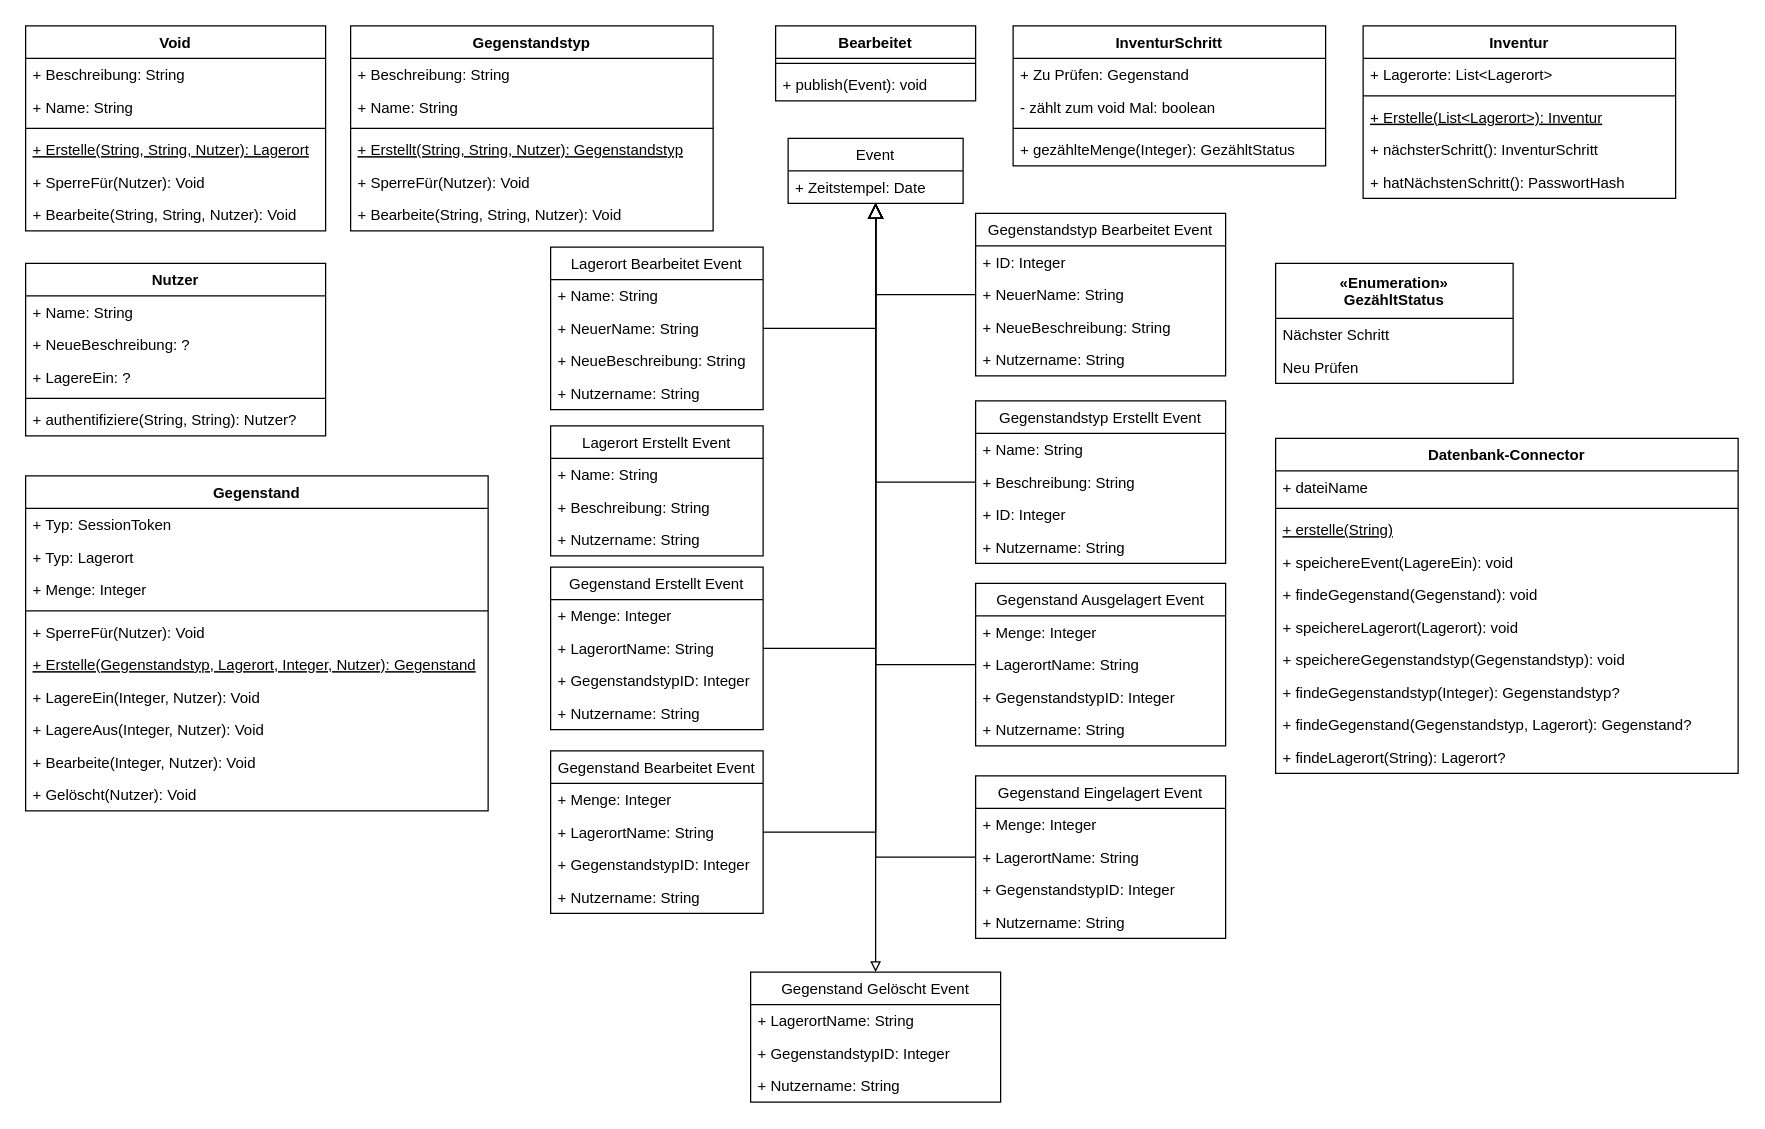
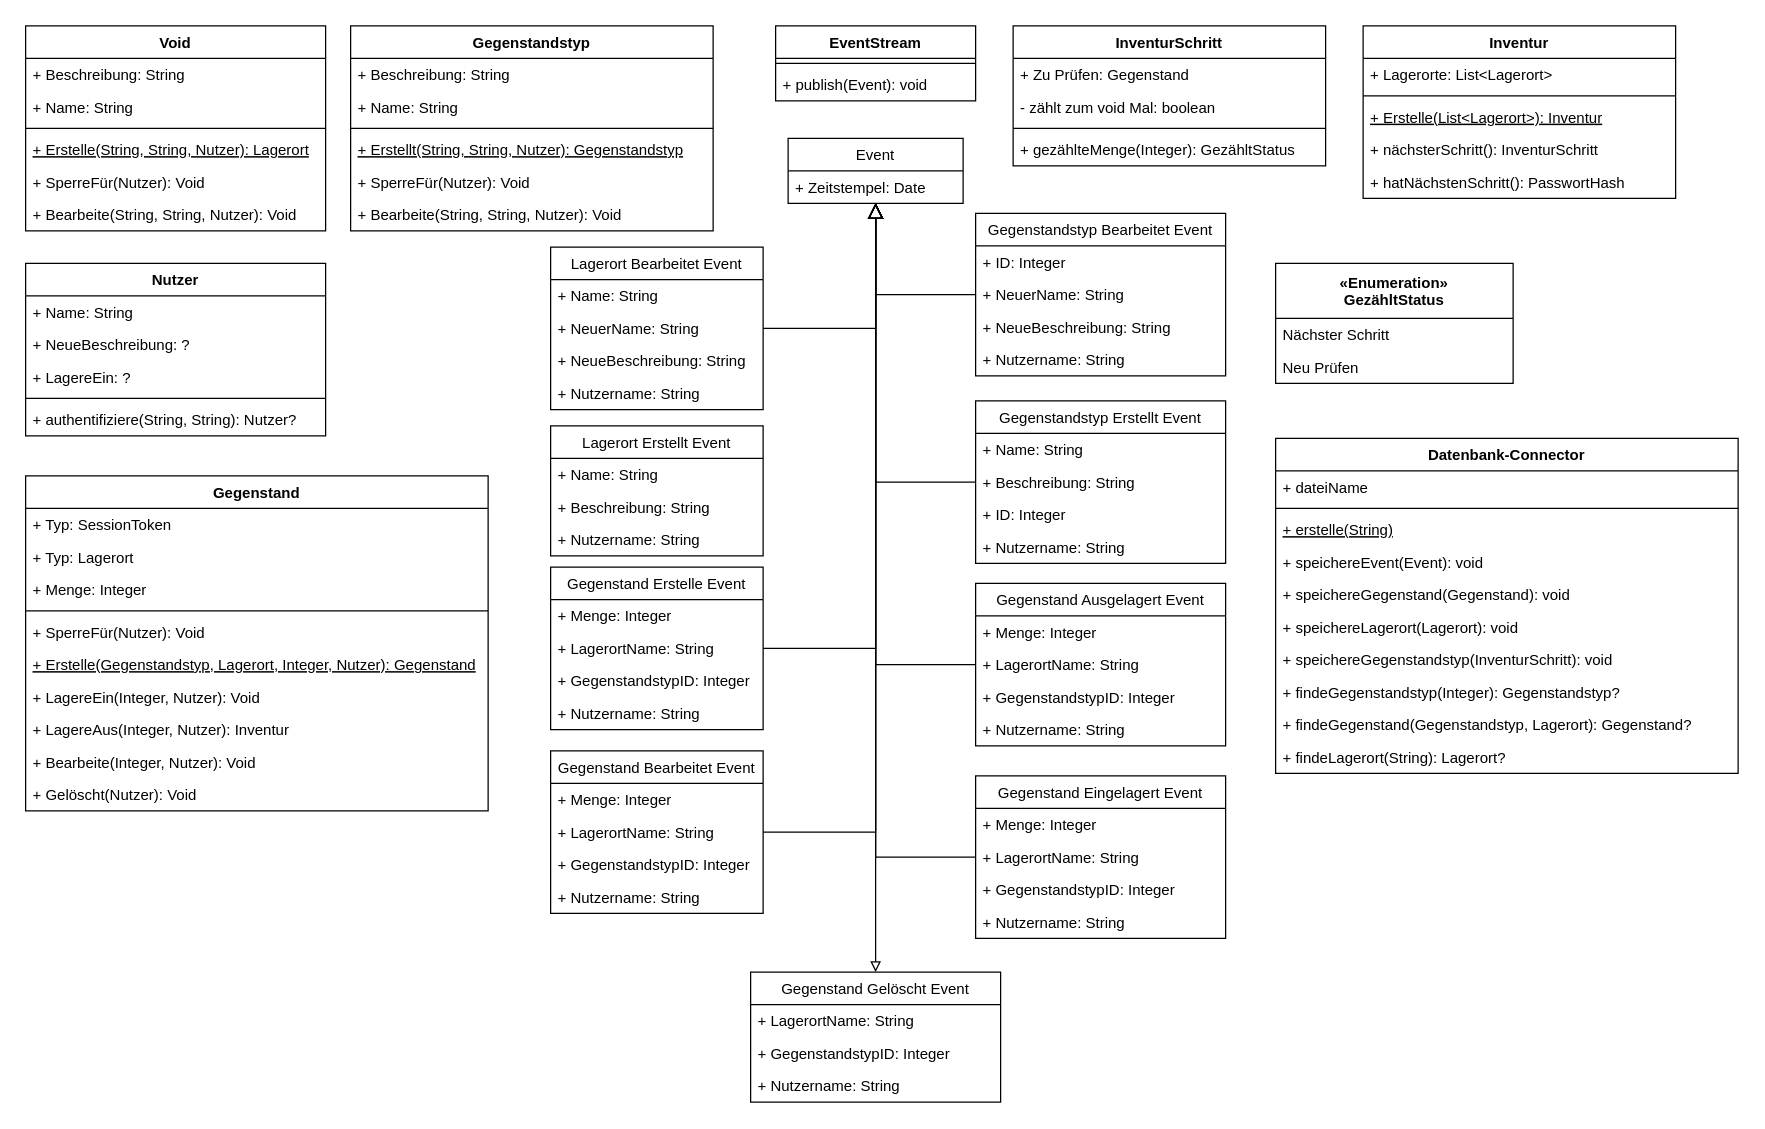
(875, 43) -> (875, 43)
(1409, 563) -> (1395, 563)
(656, 584) -> (656, 584)
(1420, 595) -> (1437, 595)
(1470, 660) -> (1472, 660)
(164, 730) -> (182, 730)
